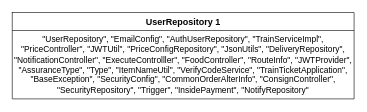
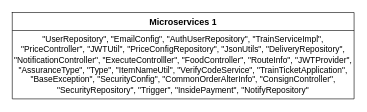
(183, 21) -> (183, 21)
